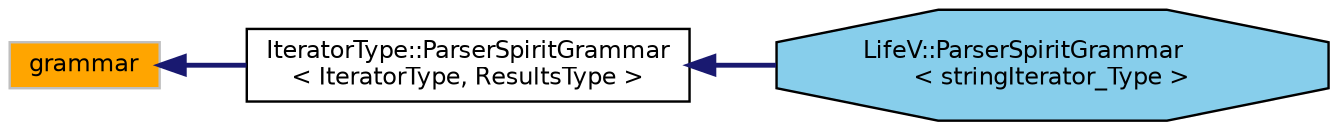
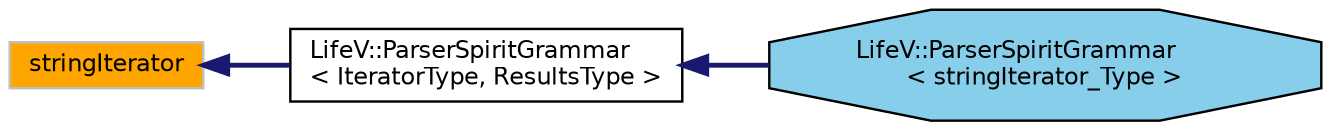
(85, 65) -> (106, 65)
(468, 65) -> (486, 65)
